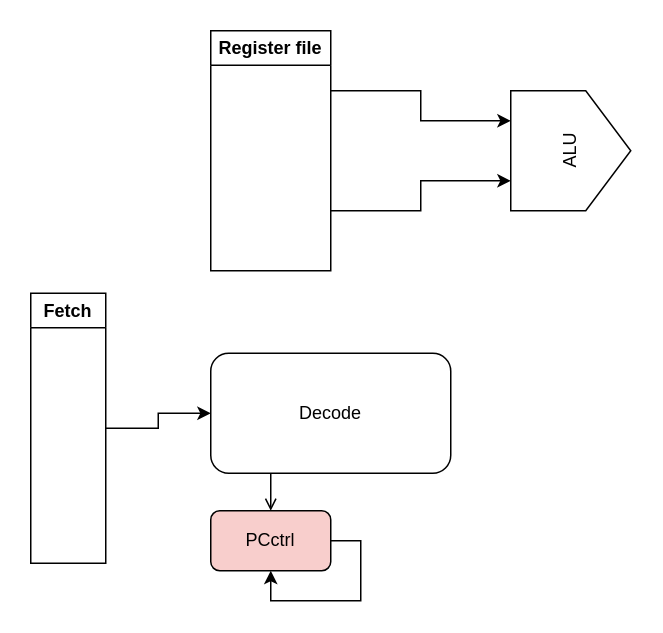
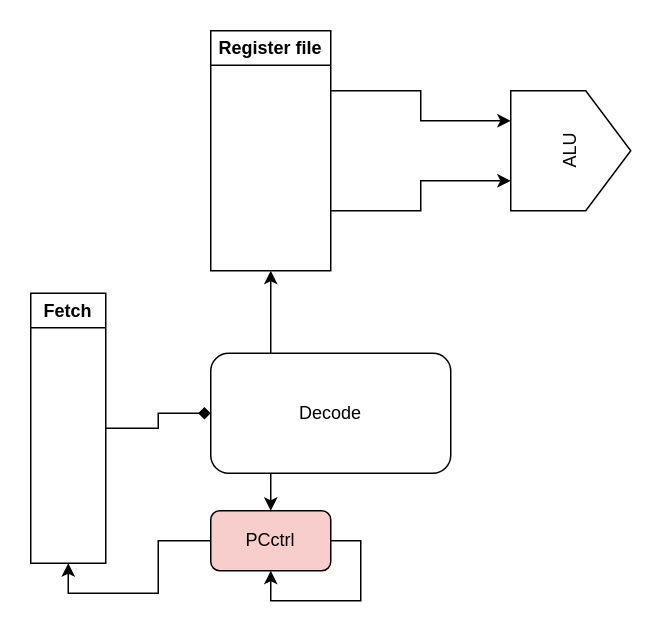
none -> (271, 317)
(199, 413) -> (198, 413)
(271, 501) -> (271, 499)
none -> (155, 593)
